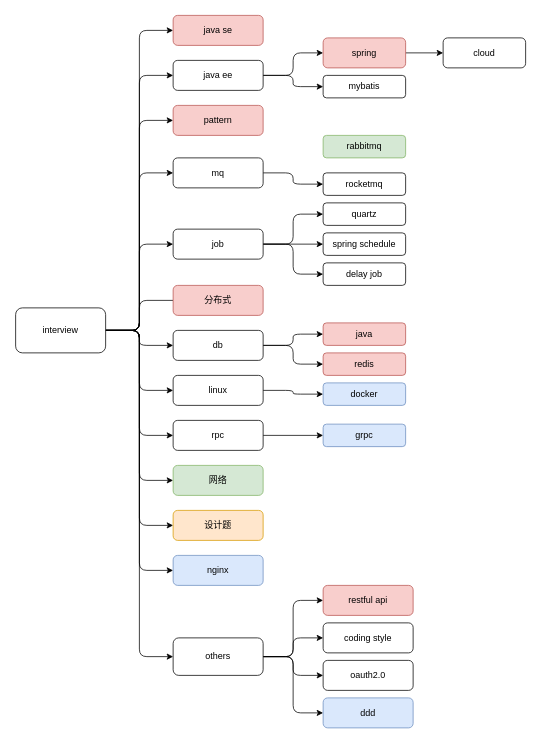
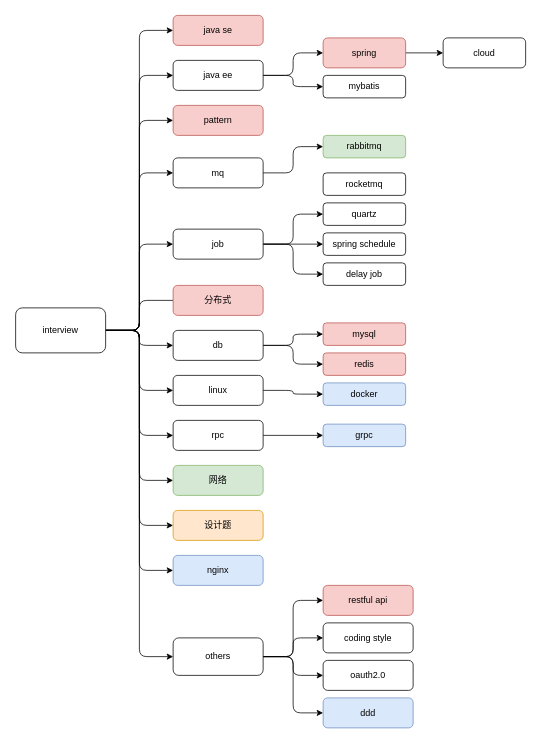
none -> (304, 147)
(293, 181) -> none
(364, 334) -> (364, 334)
